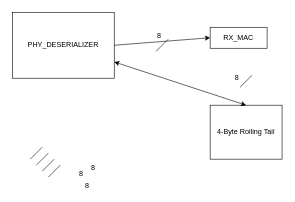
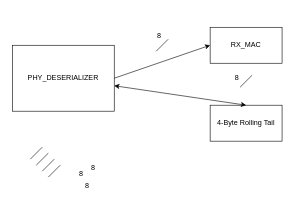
(239, 38) -> (246, 45)
(63, 45) -> (63, 78)
(246, 132) -> (246, 123)
